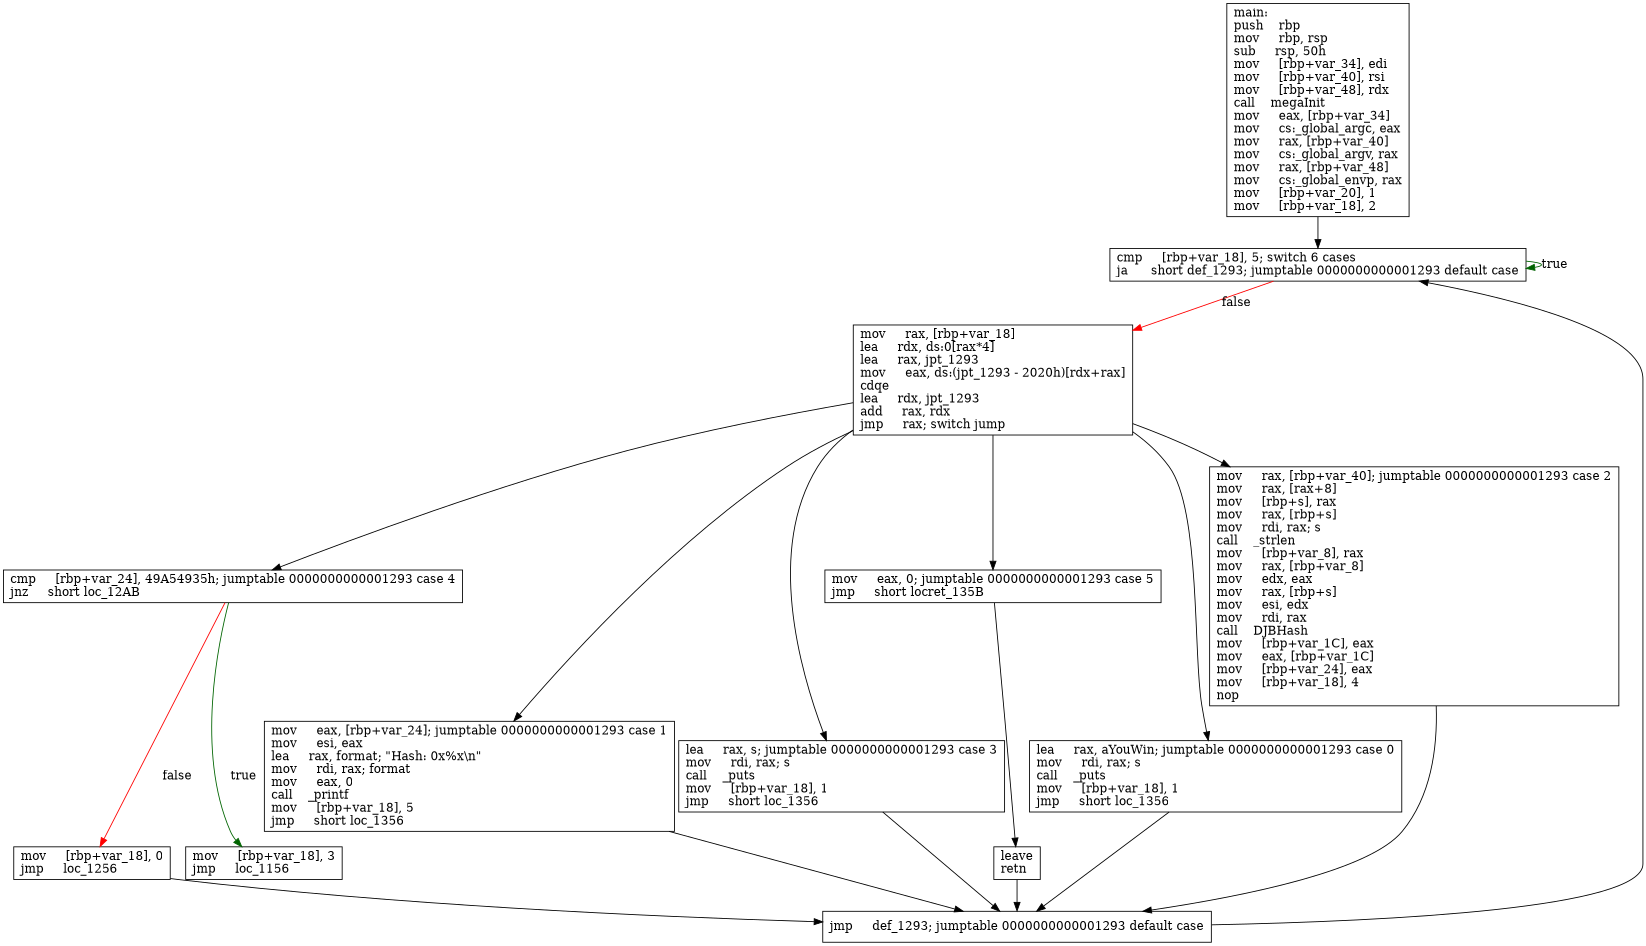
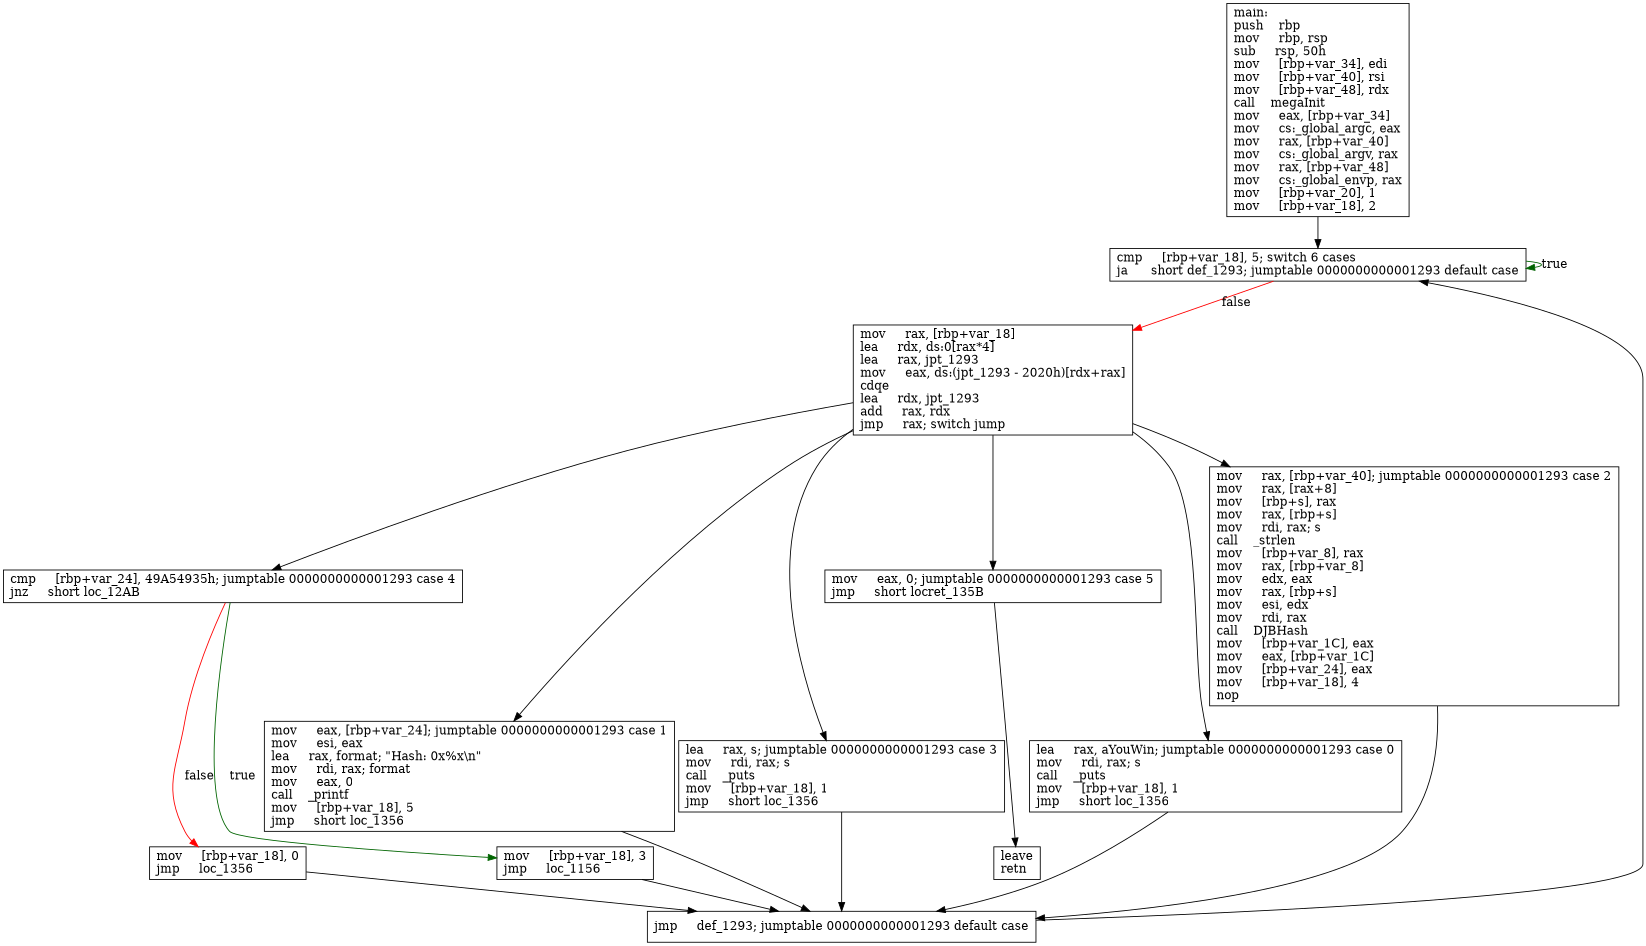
(92, 863) -> (228, 863)
(1017, 891) -> (706, 894)
